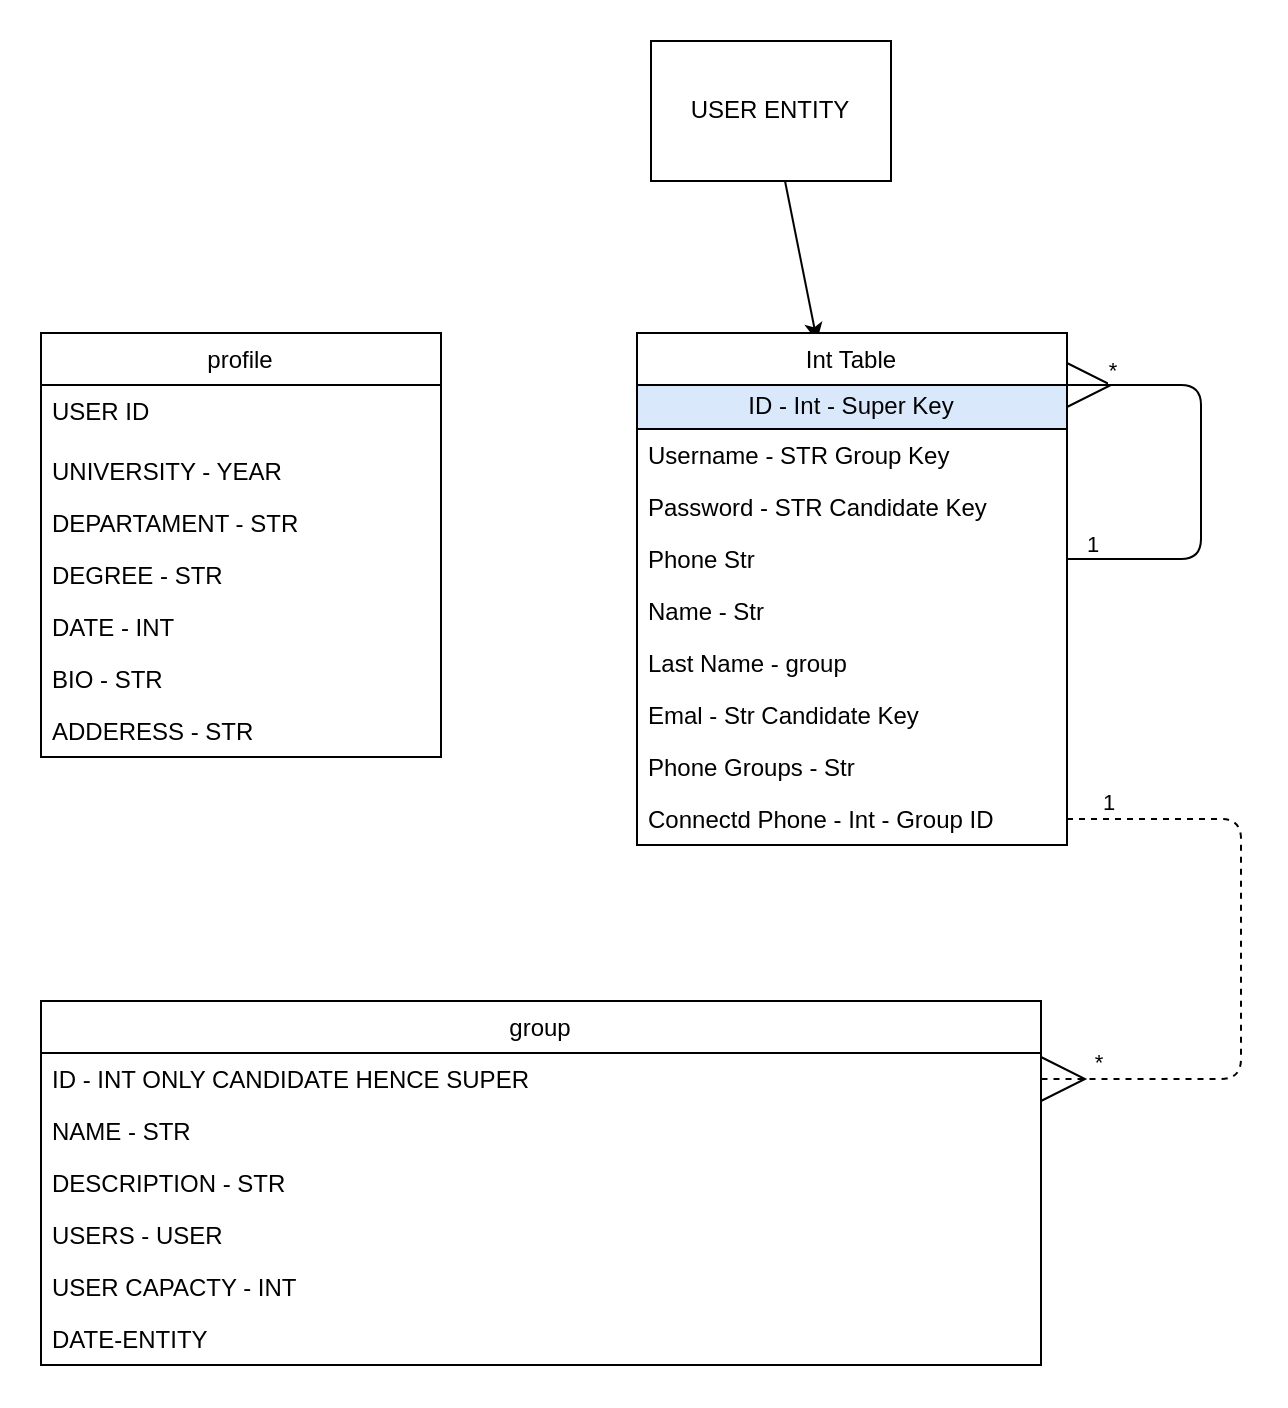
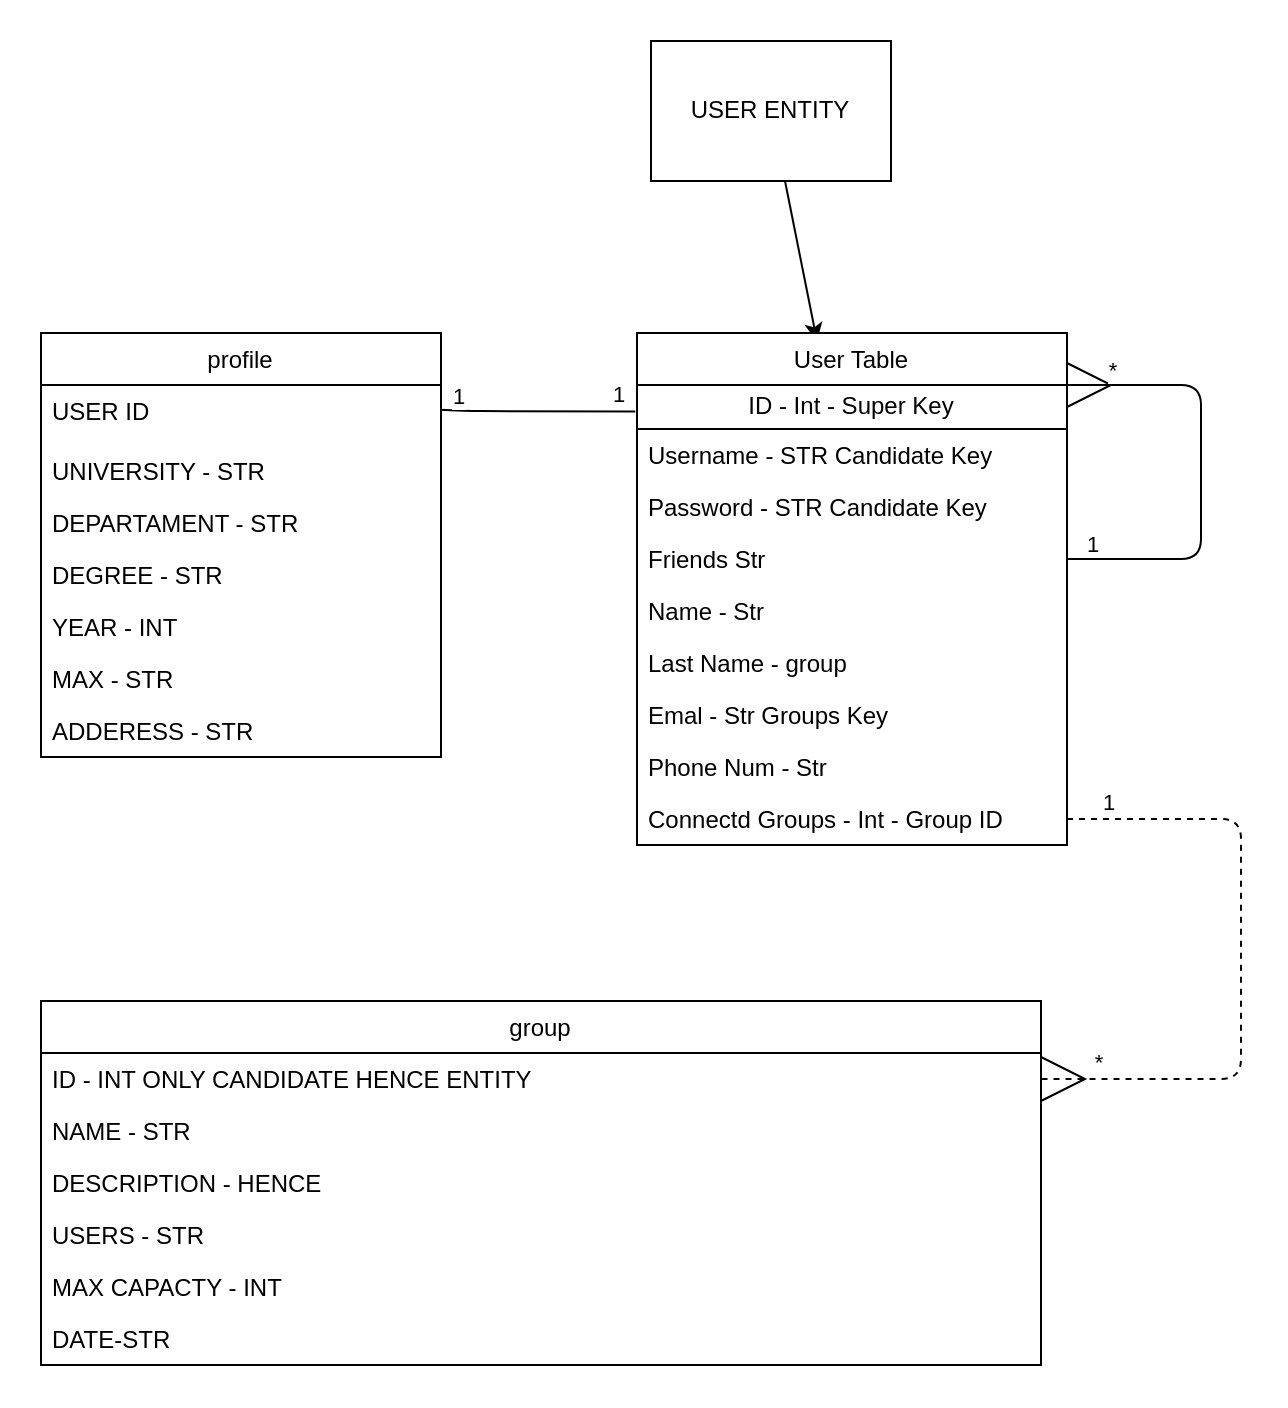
(851, 360) -> (851, 360)
(852, 407) -> (852, 407)
none -> (541, 411)
(797, 456) -> (821, 456)
(160, 472) -> (153, 472)
(705, 560) -> (716, 560)
(113, 628) -> (113, 628)
(106, 680) -> (106, 680)
(791, 716) -> (774, 716)
(760, 768) -> (739, 768)
(838, 820) -> (844, 820)
(268, 1080) -> (275, 1080)
(160, 1184) -> (173, 1184)
(126, 1236) -> (120, 1236)
(164, 1288) -> (157, 1288)
(126, 1340) -> (106, 1340)
